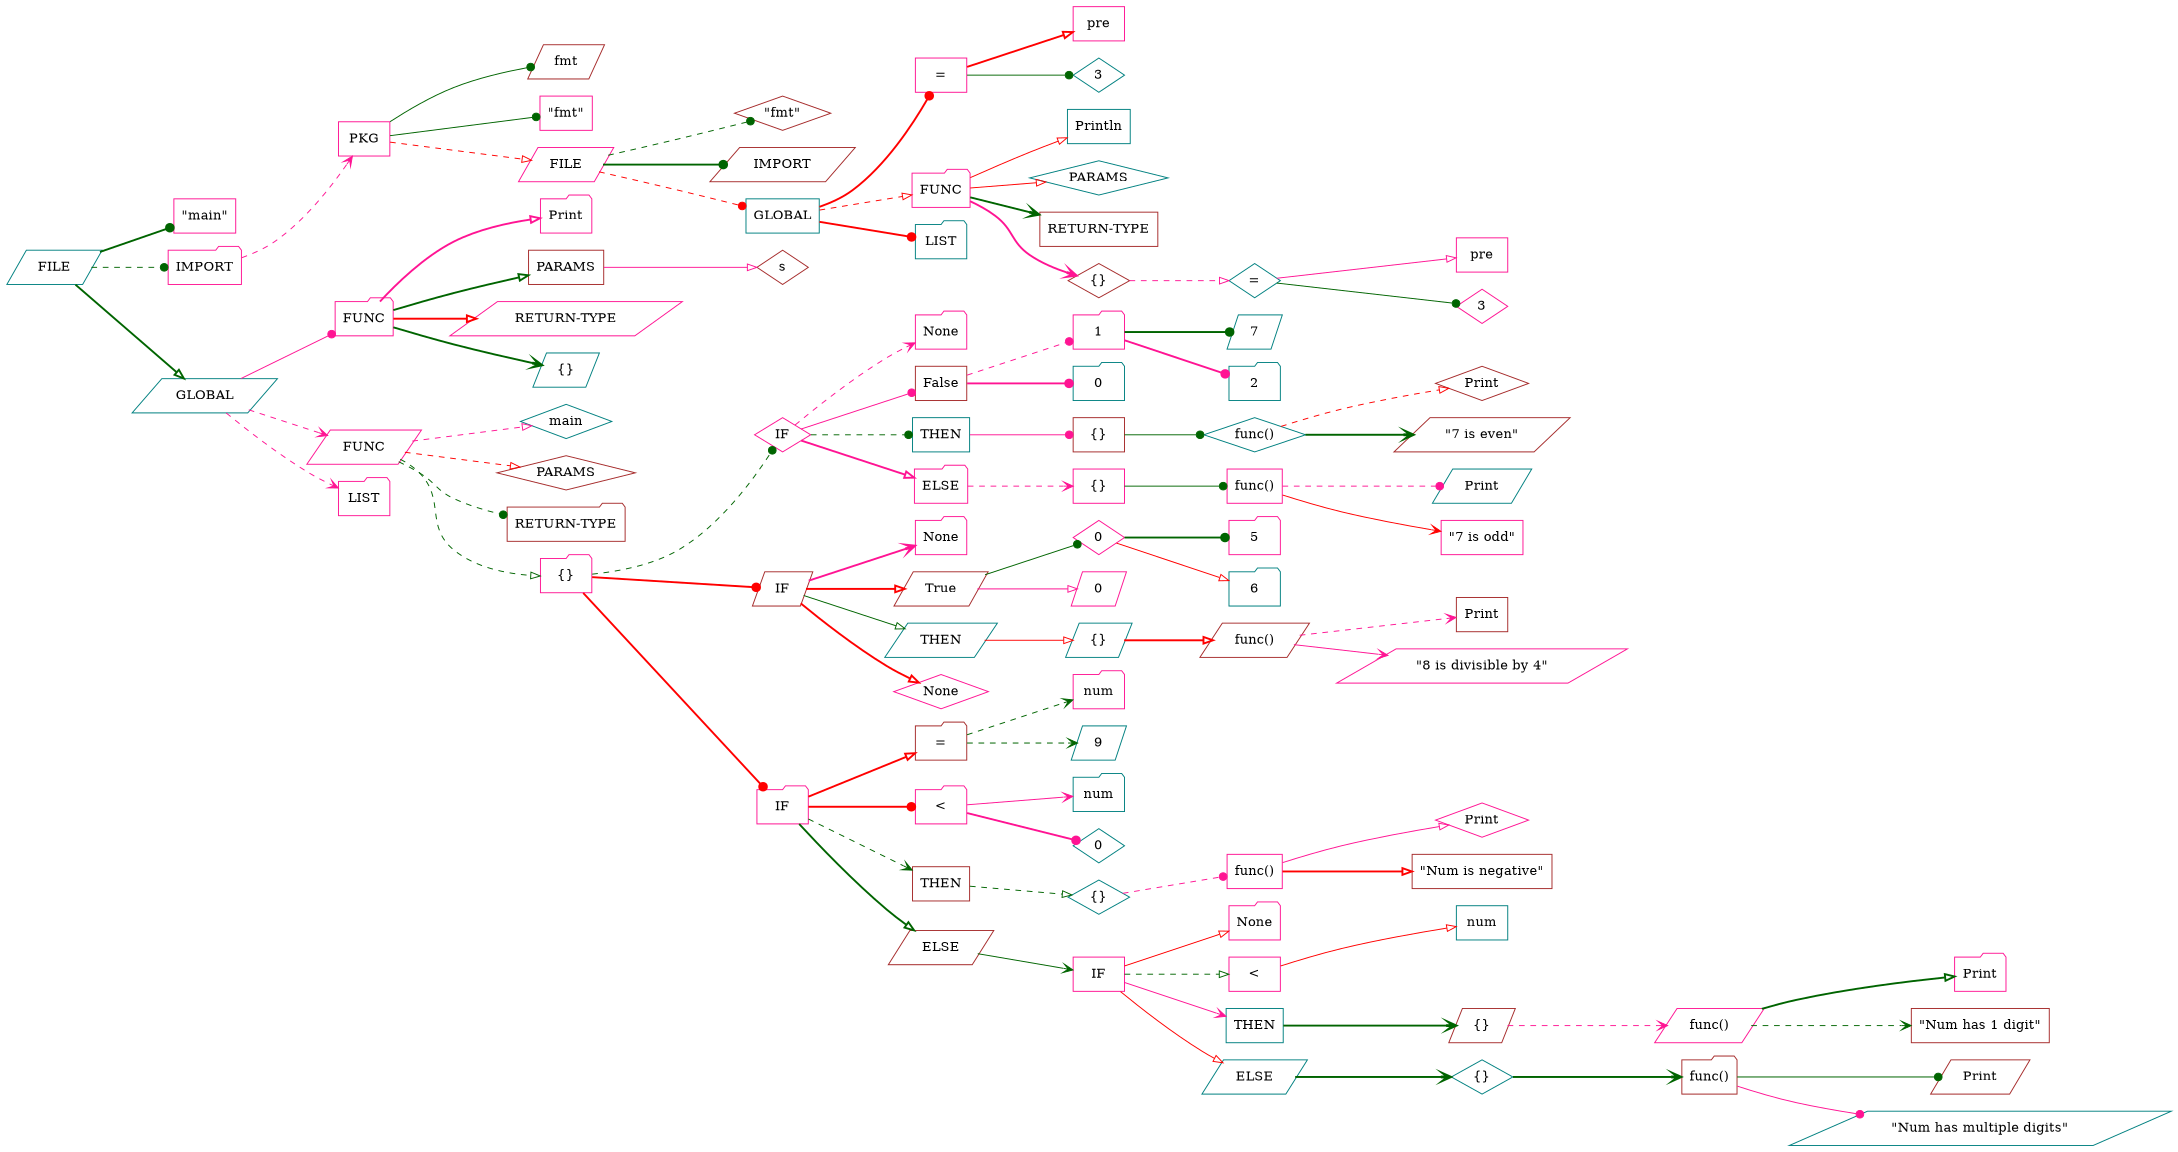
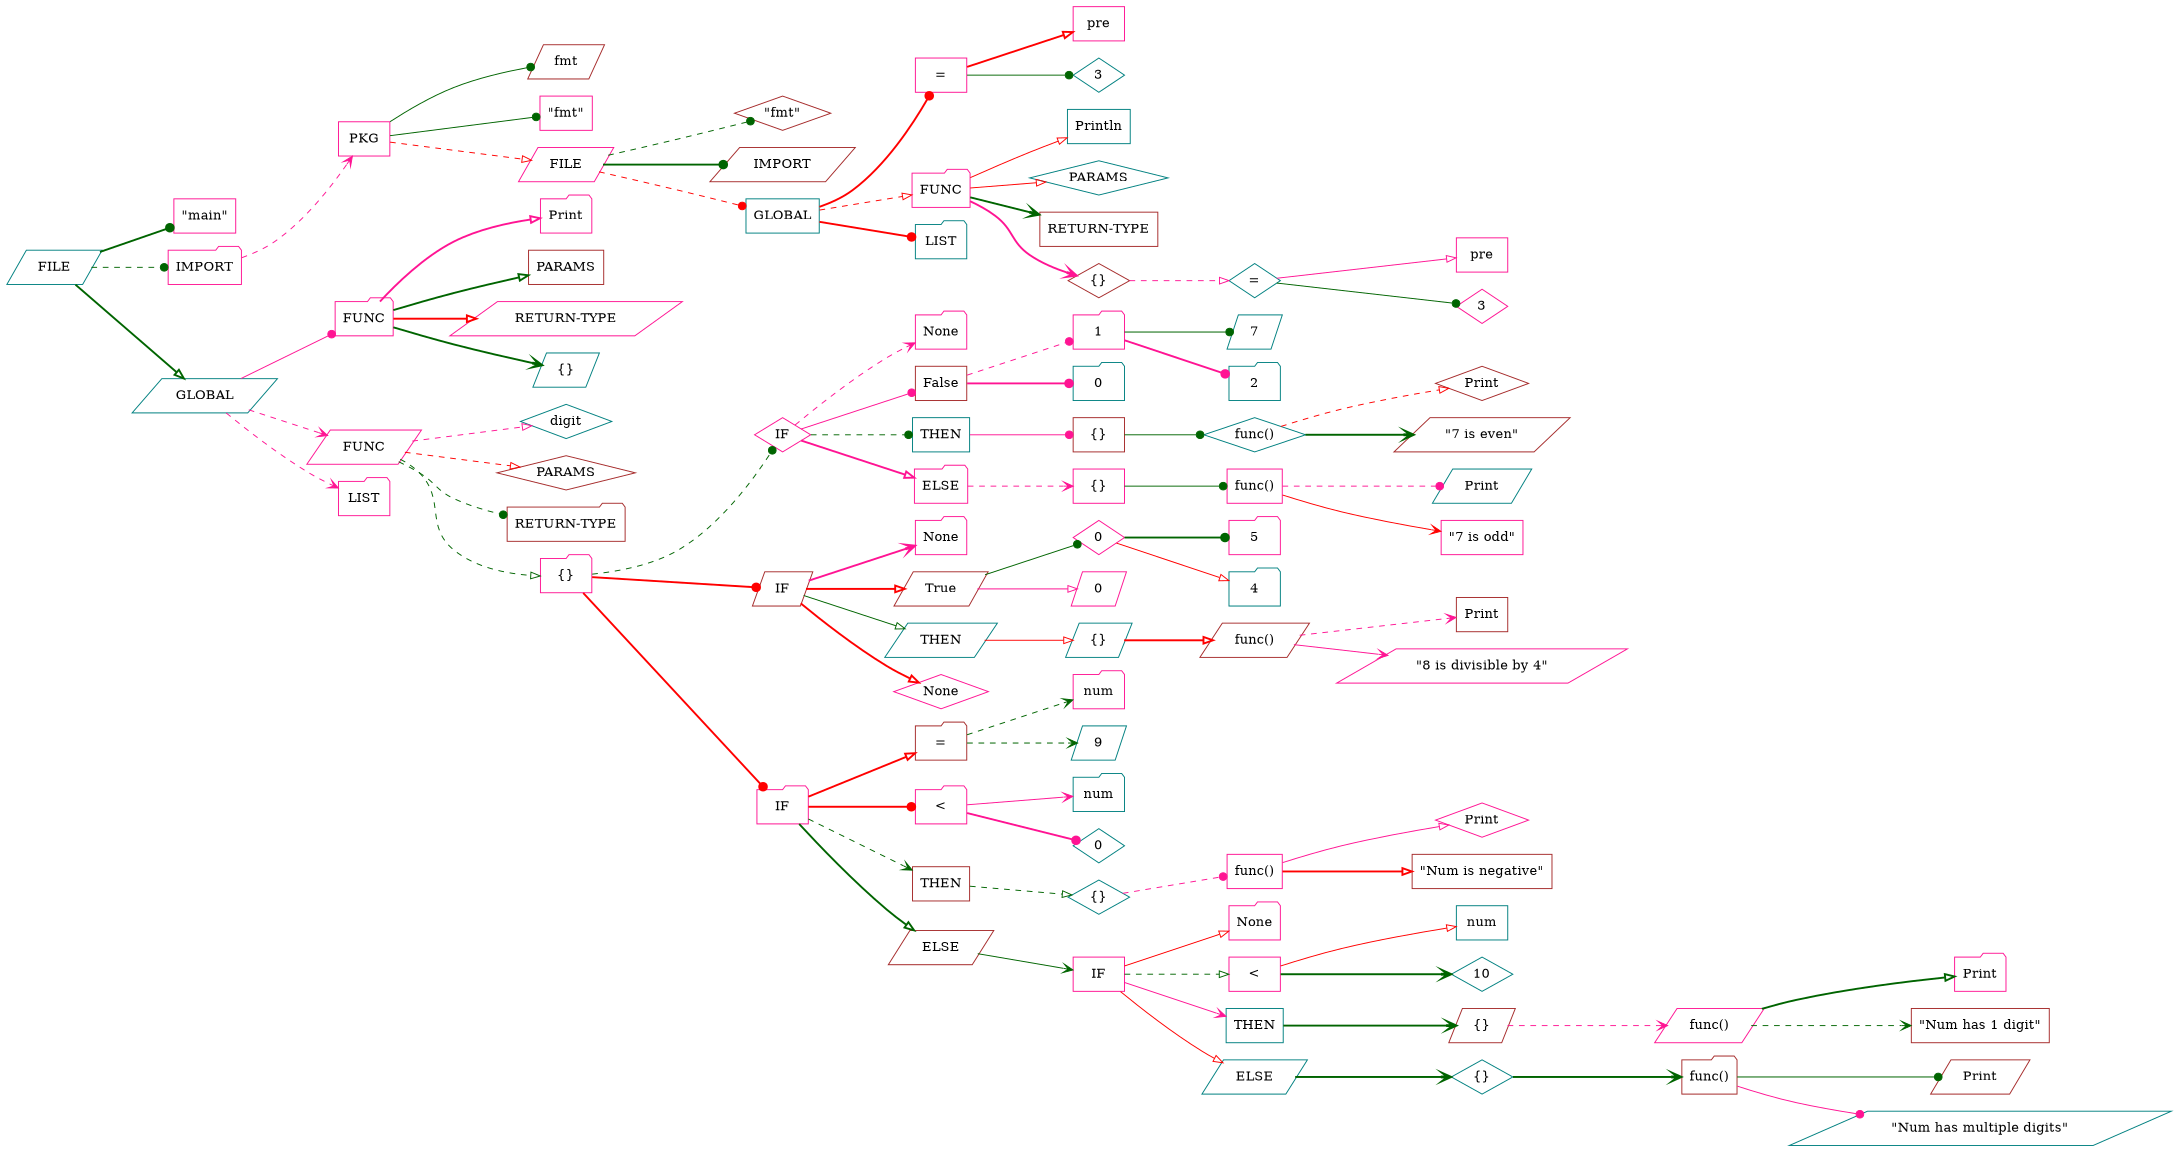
(783, 267) -> none
(1175, 332) -> (1175, 332)
(566, 421) -> (566, 421)
(1255, 589) -> (1255, 589)
none -> (1482, 974)
